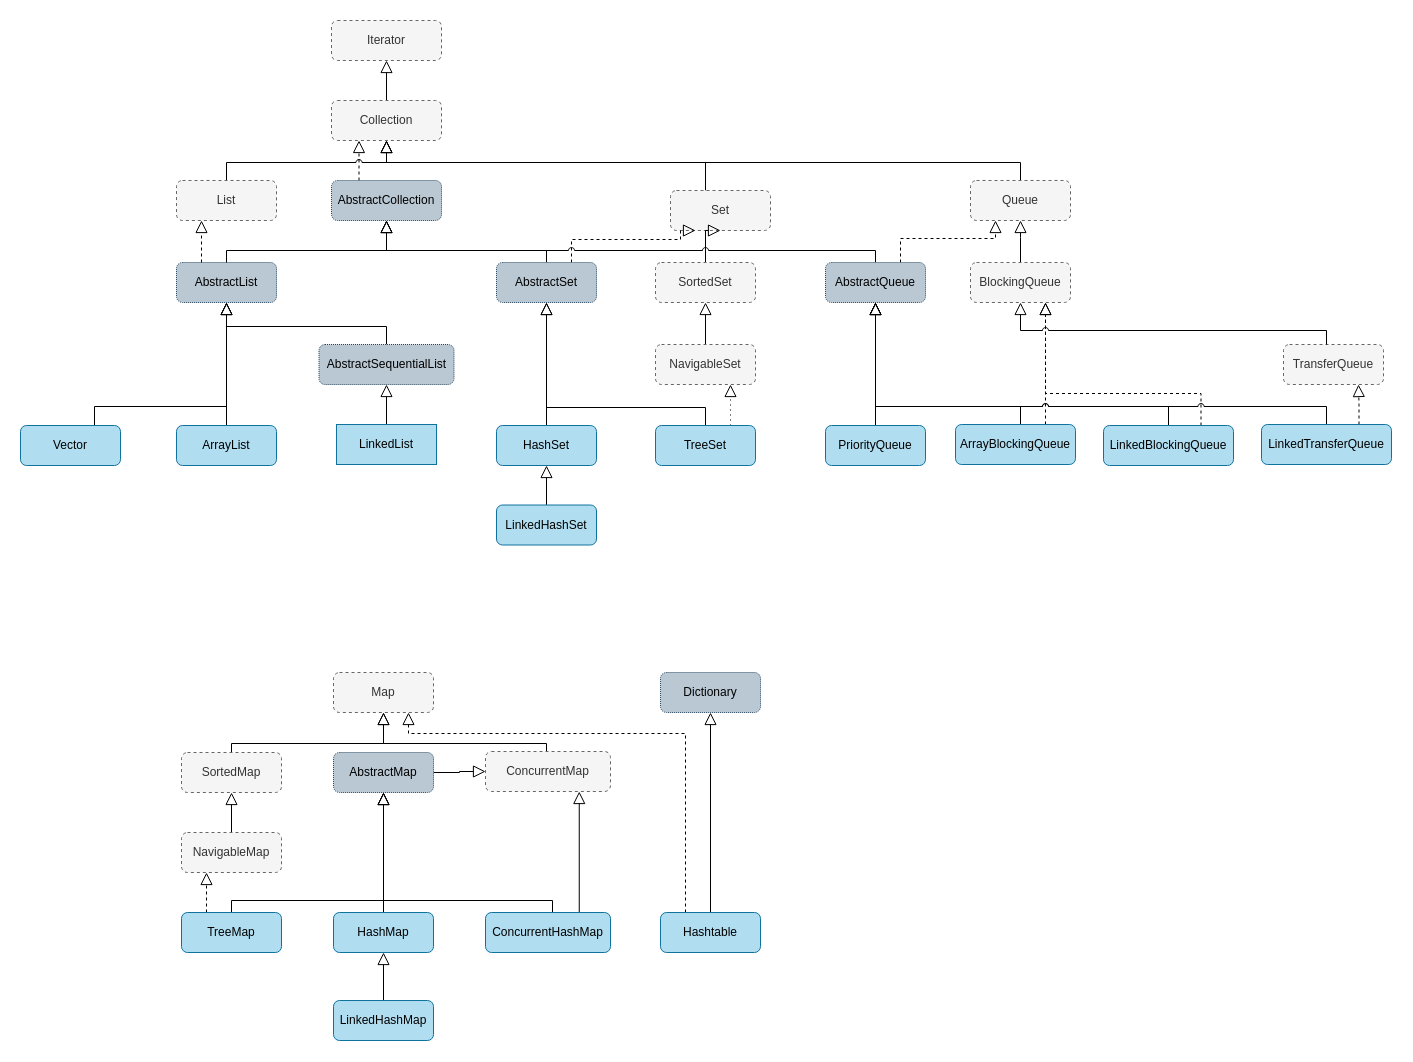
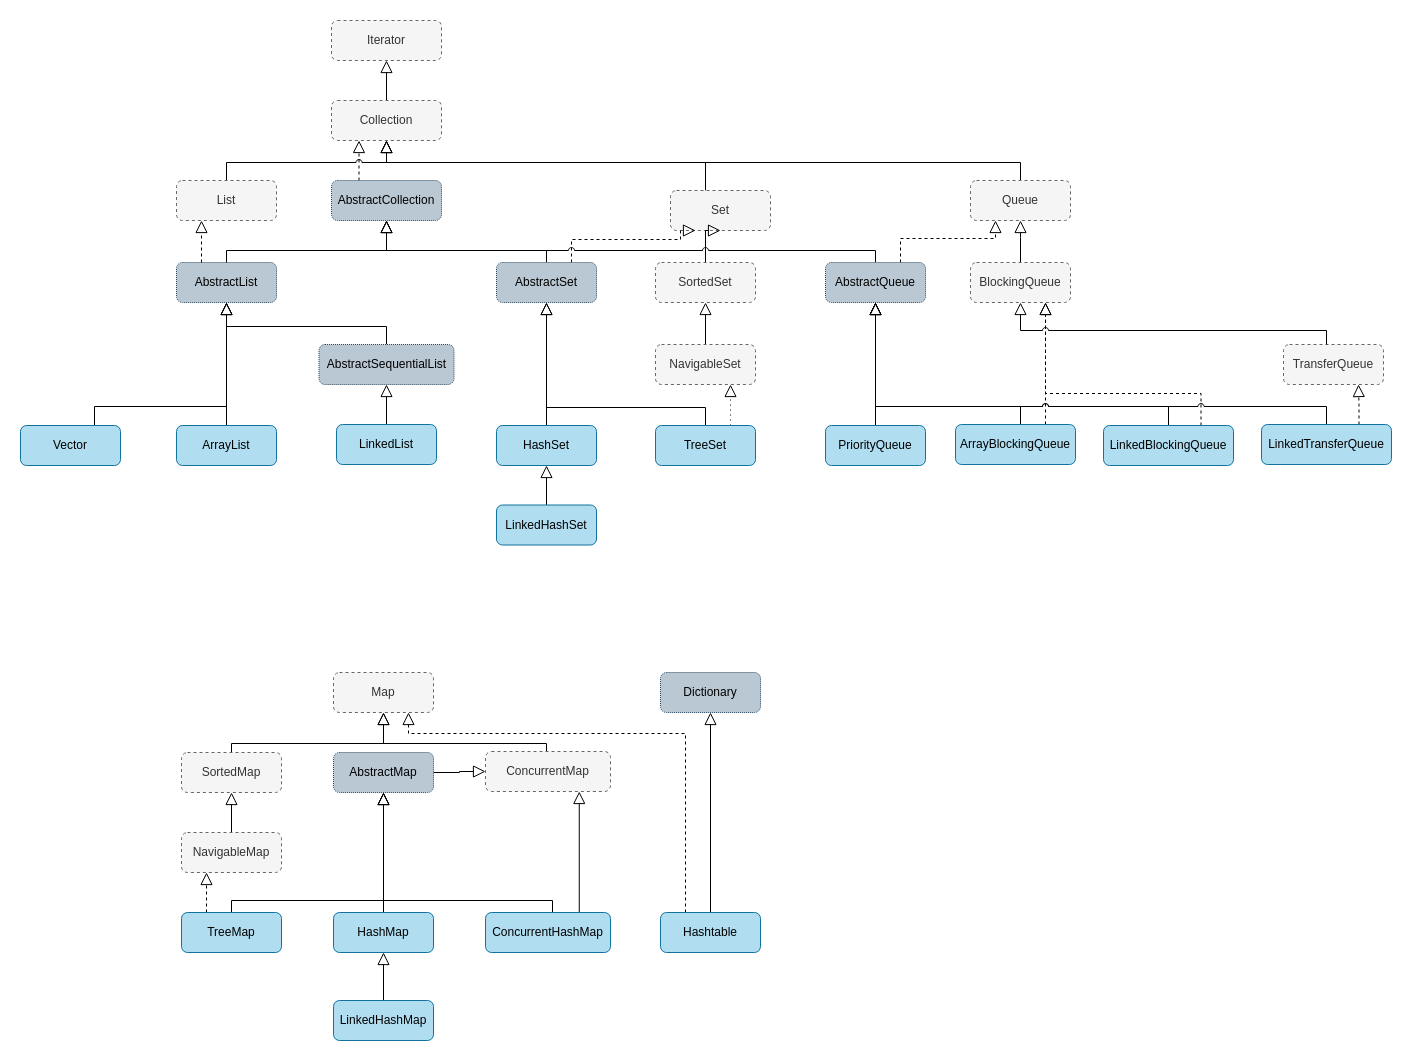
(387, 445) -> (387, 445)
